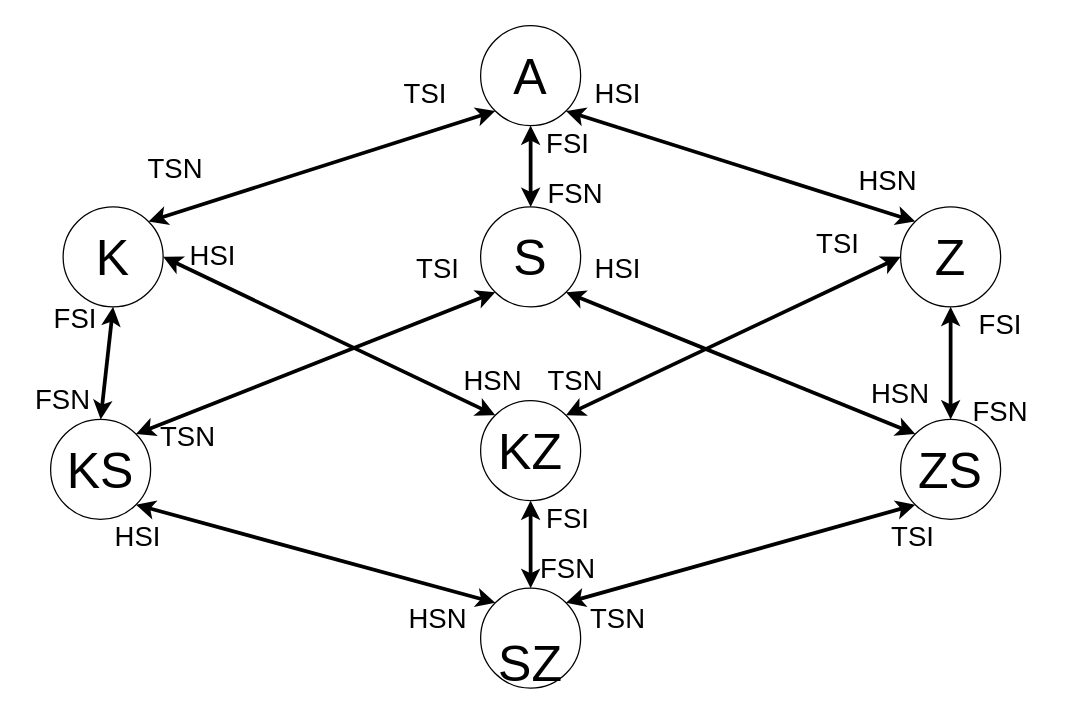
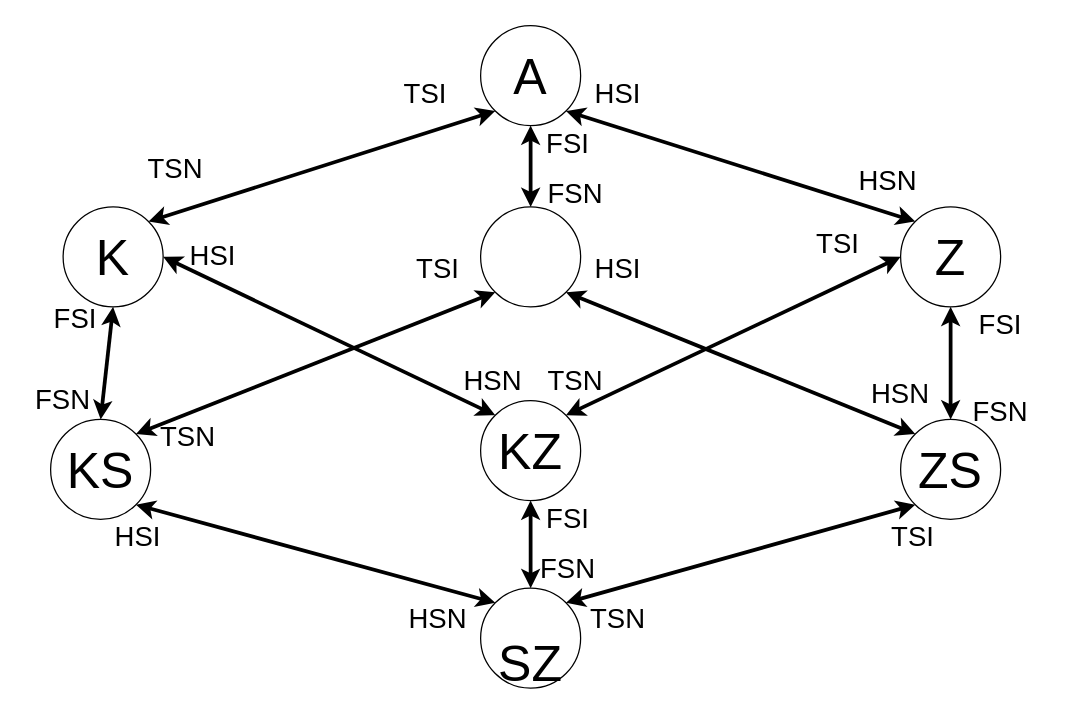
(531, 257) -> none
